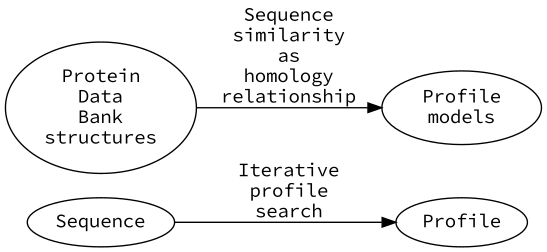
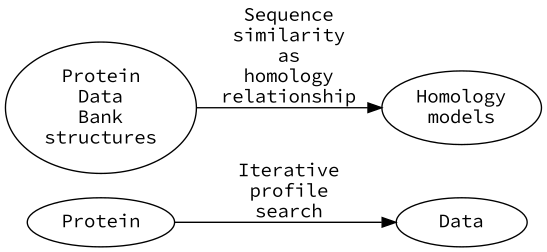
(462, 108) -> (462, 108)
(101, 222) -> (101, 222)
(462, 222) -> (462, 222)
